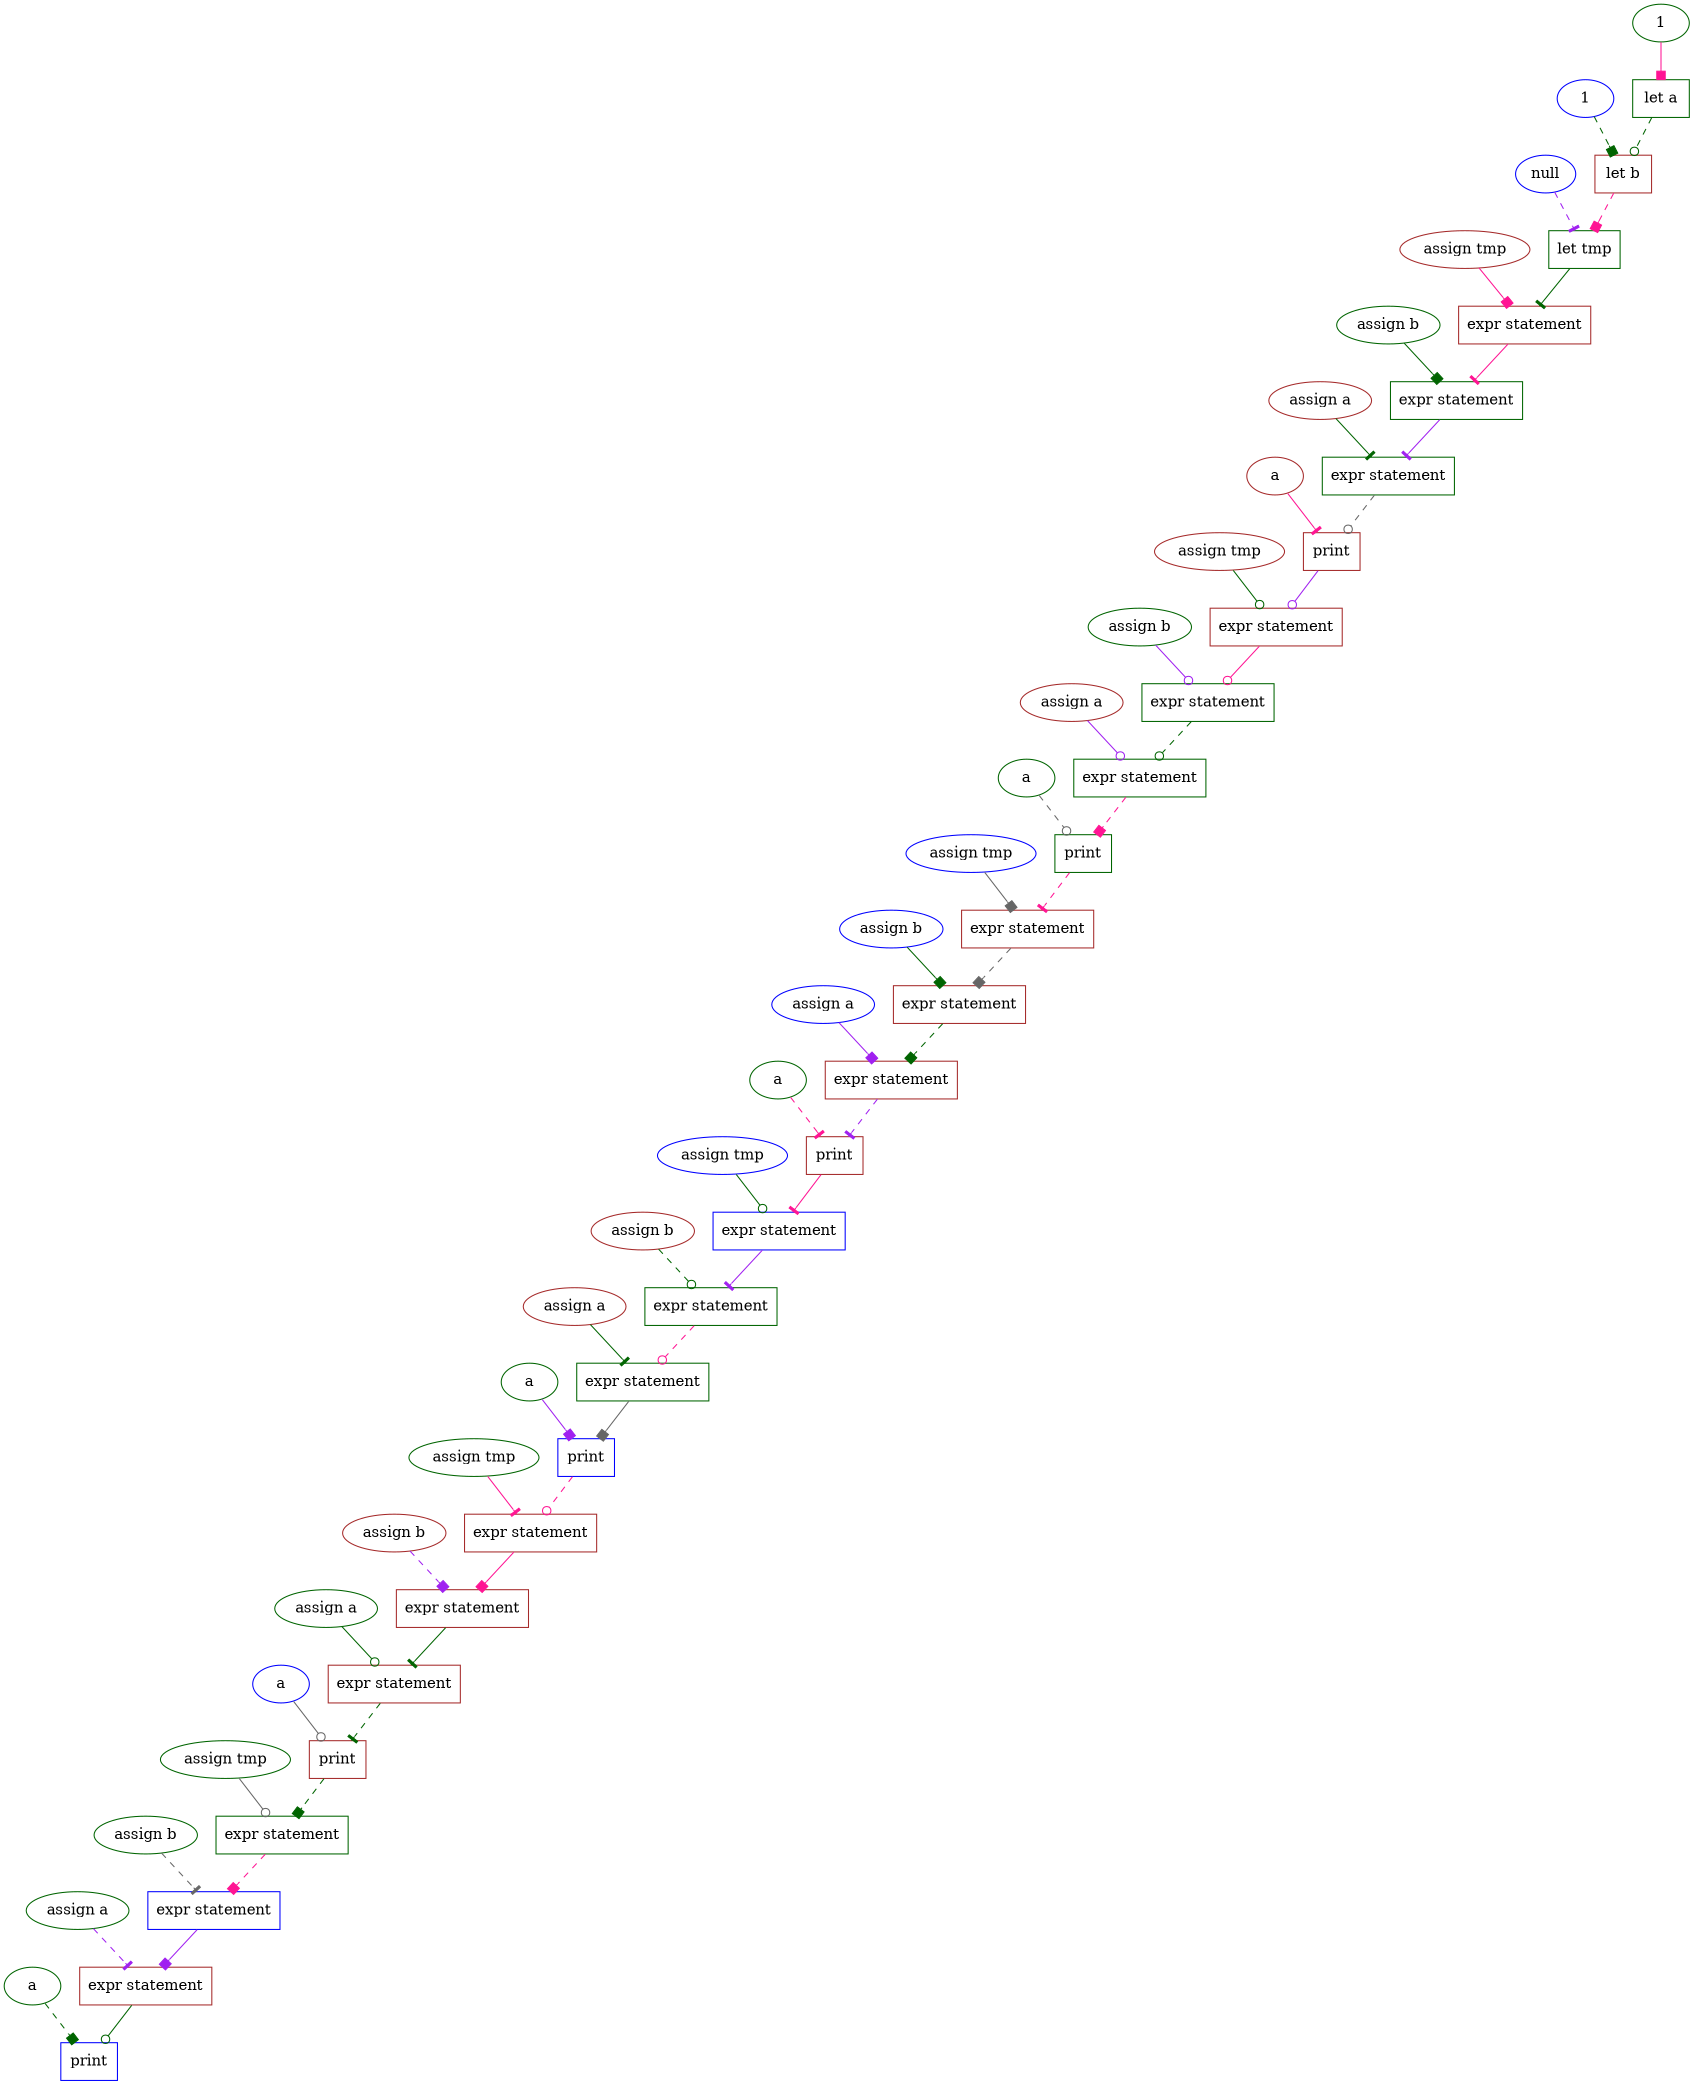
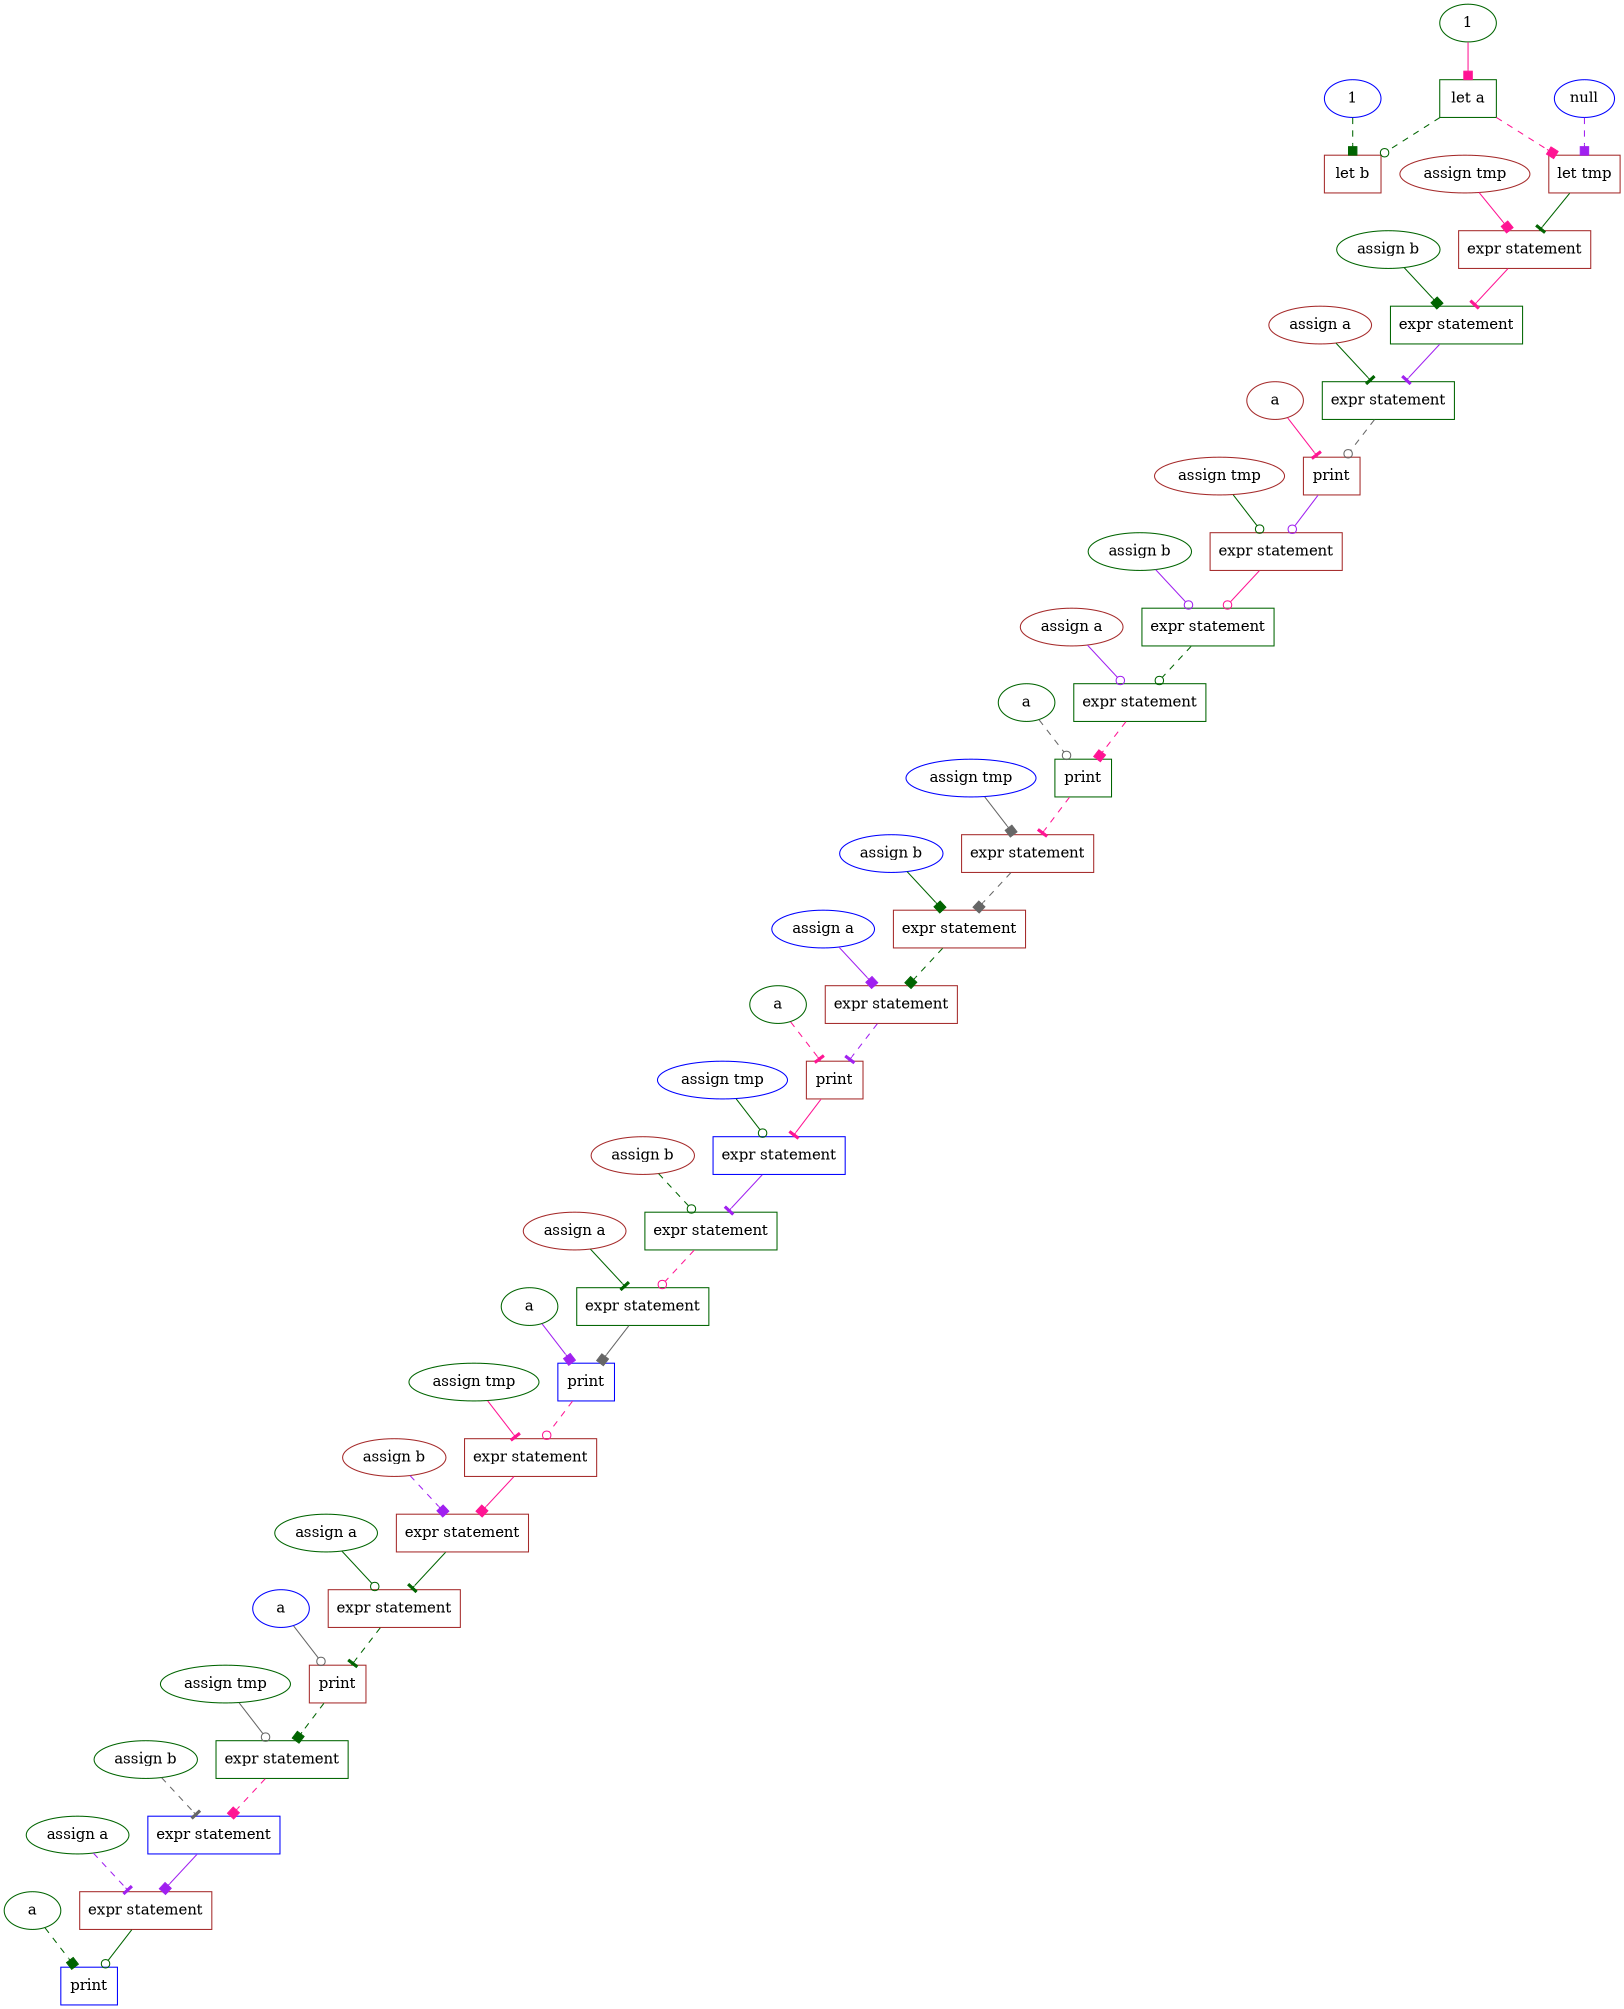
(1606, 207) -> (1522, 133)
(1564, 209) -> (1584, 131)
(1584, 250) -> (1584, 174)
